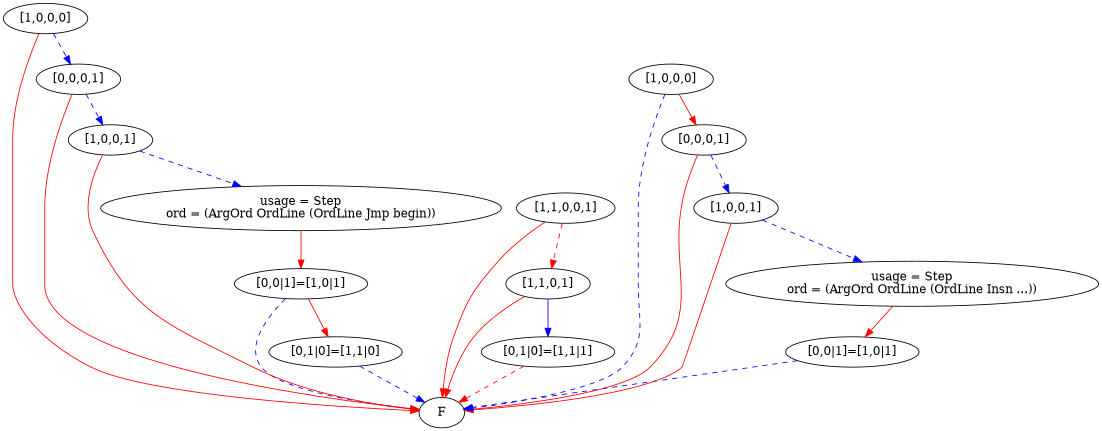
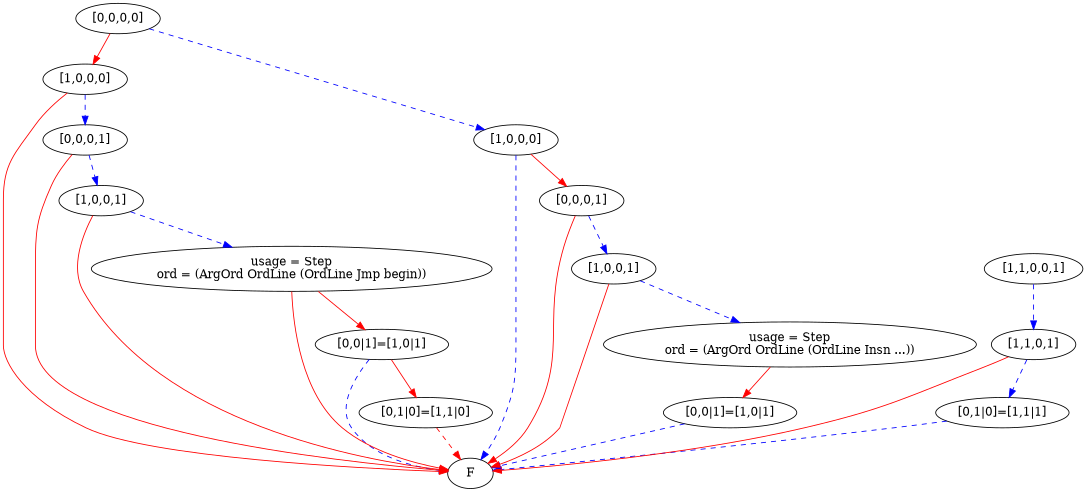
none -> (118, 19)
(558, 242) -> (1034, 303)
(473, 293) -> (327, 412)
(548, 314) -> (1020, 375)
(388, 382) -> (446, 440)
(495, 382) -> (758, 443)
